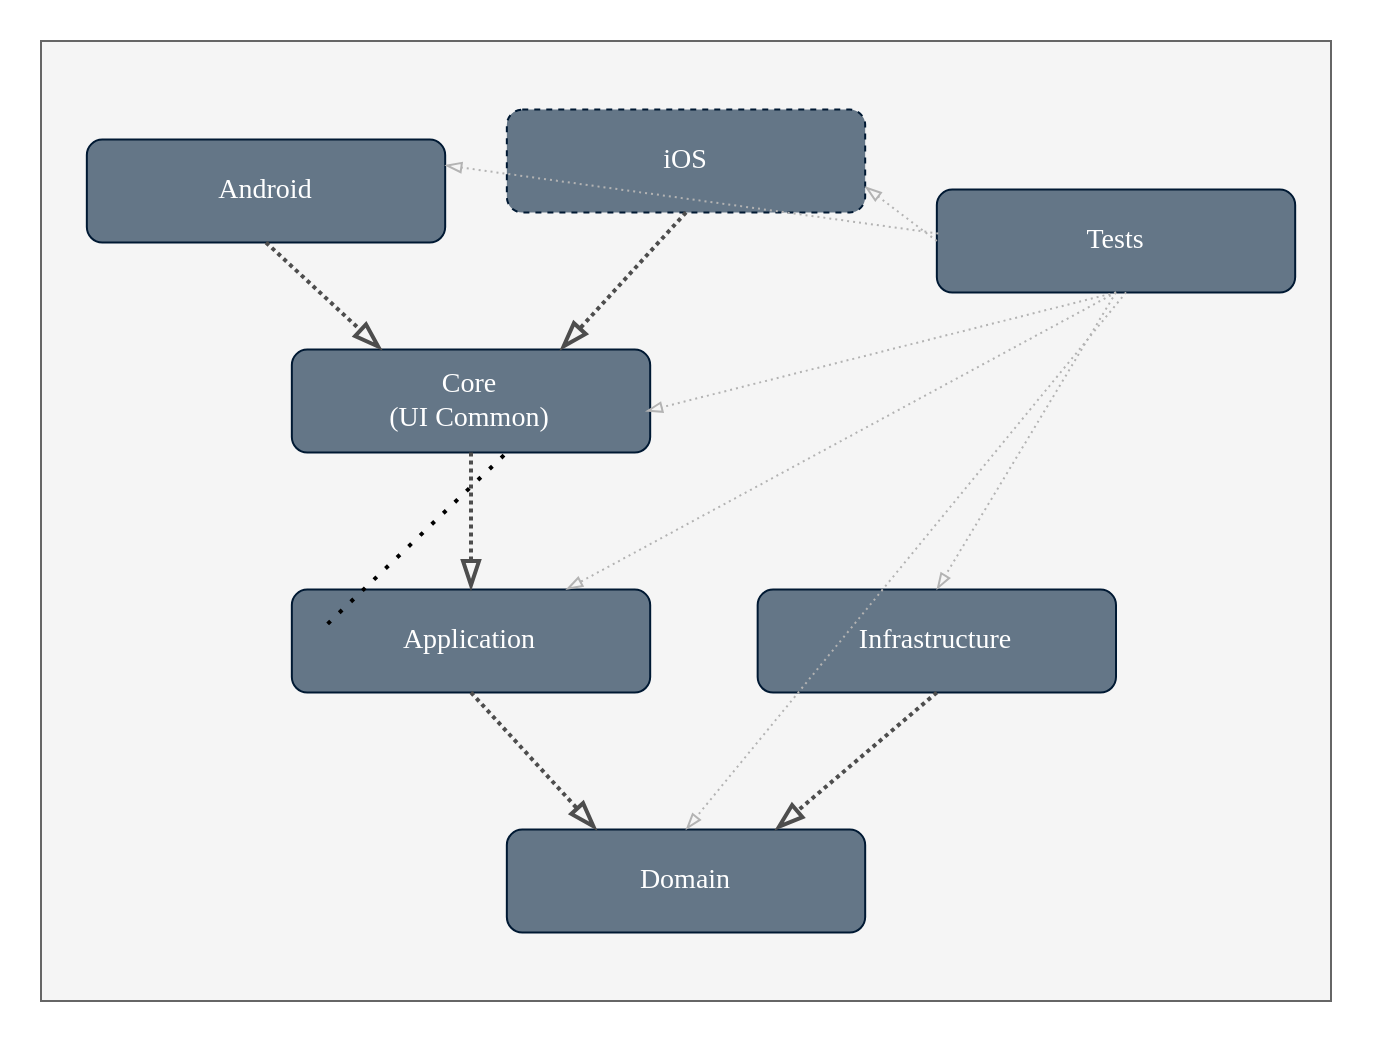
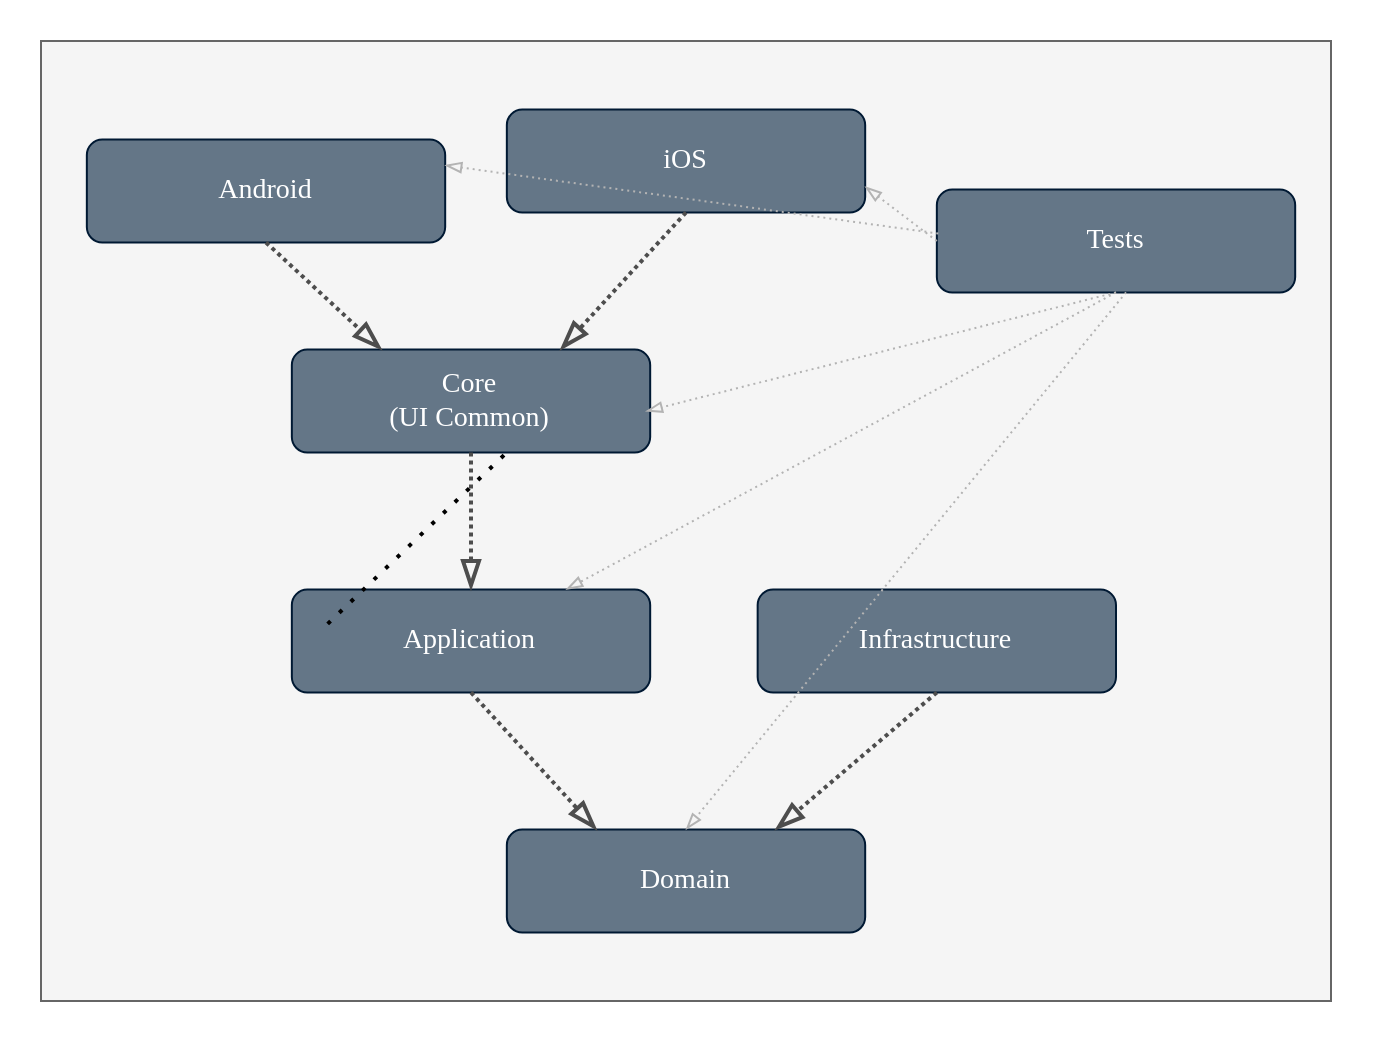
(686, 161) -> (686, 161)
(1013, 463) -> none
